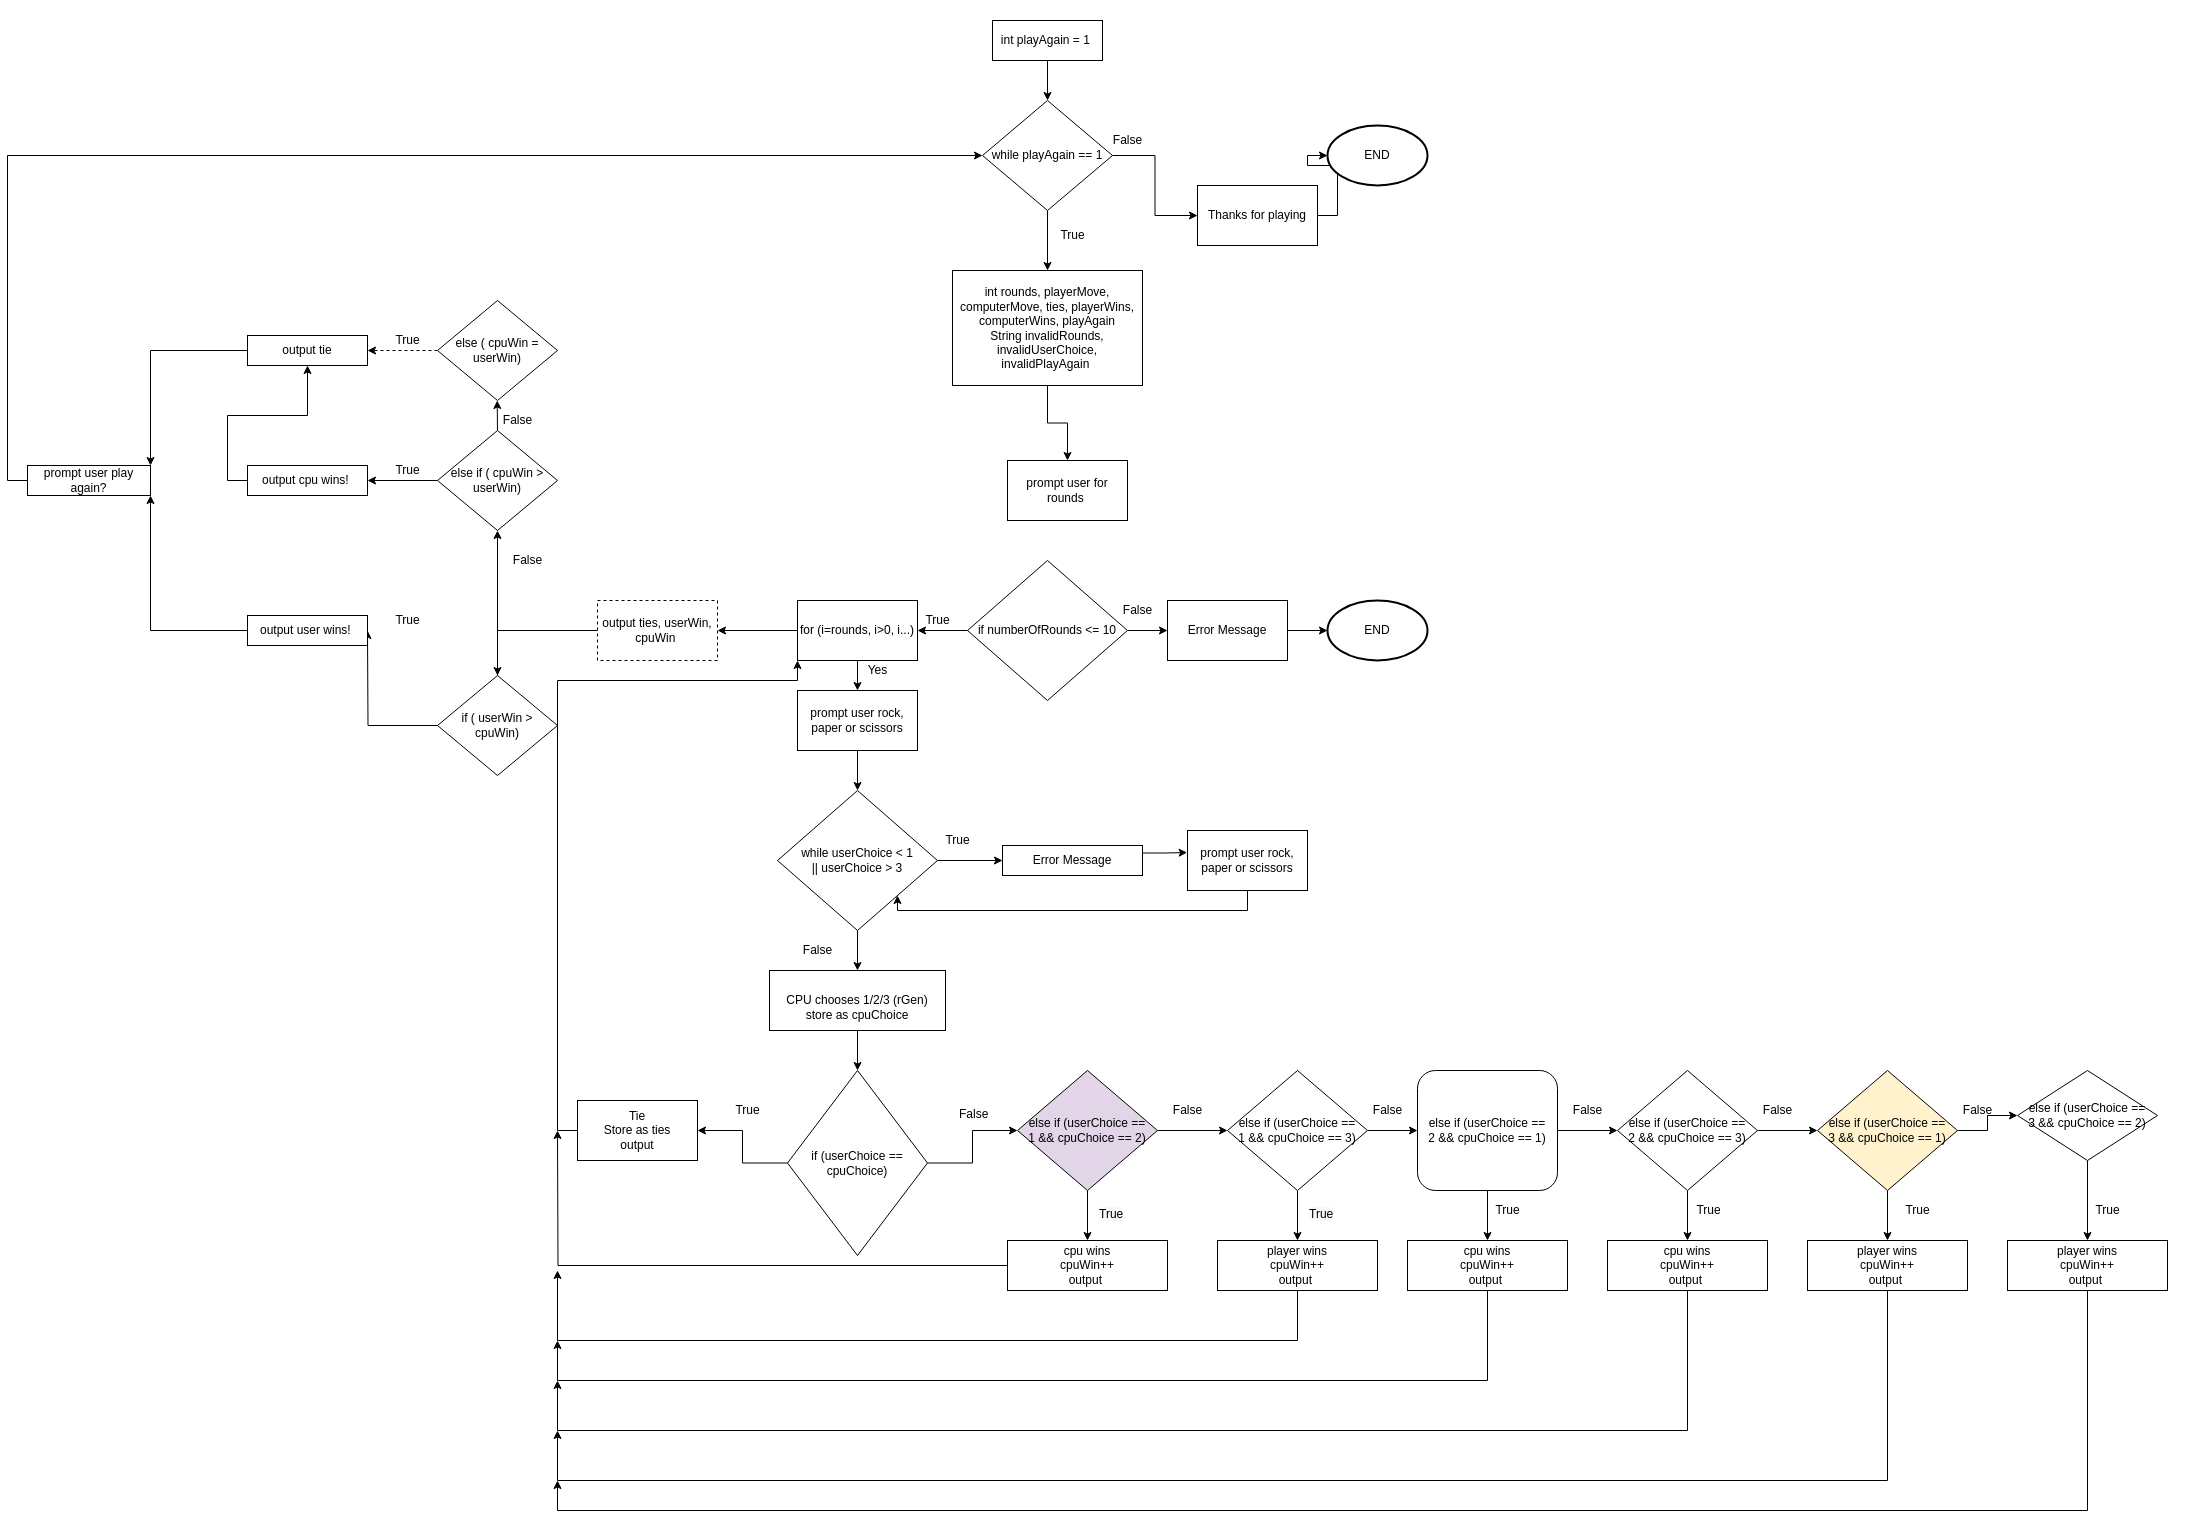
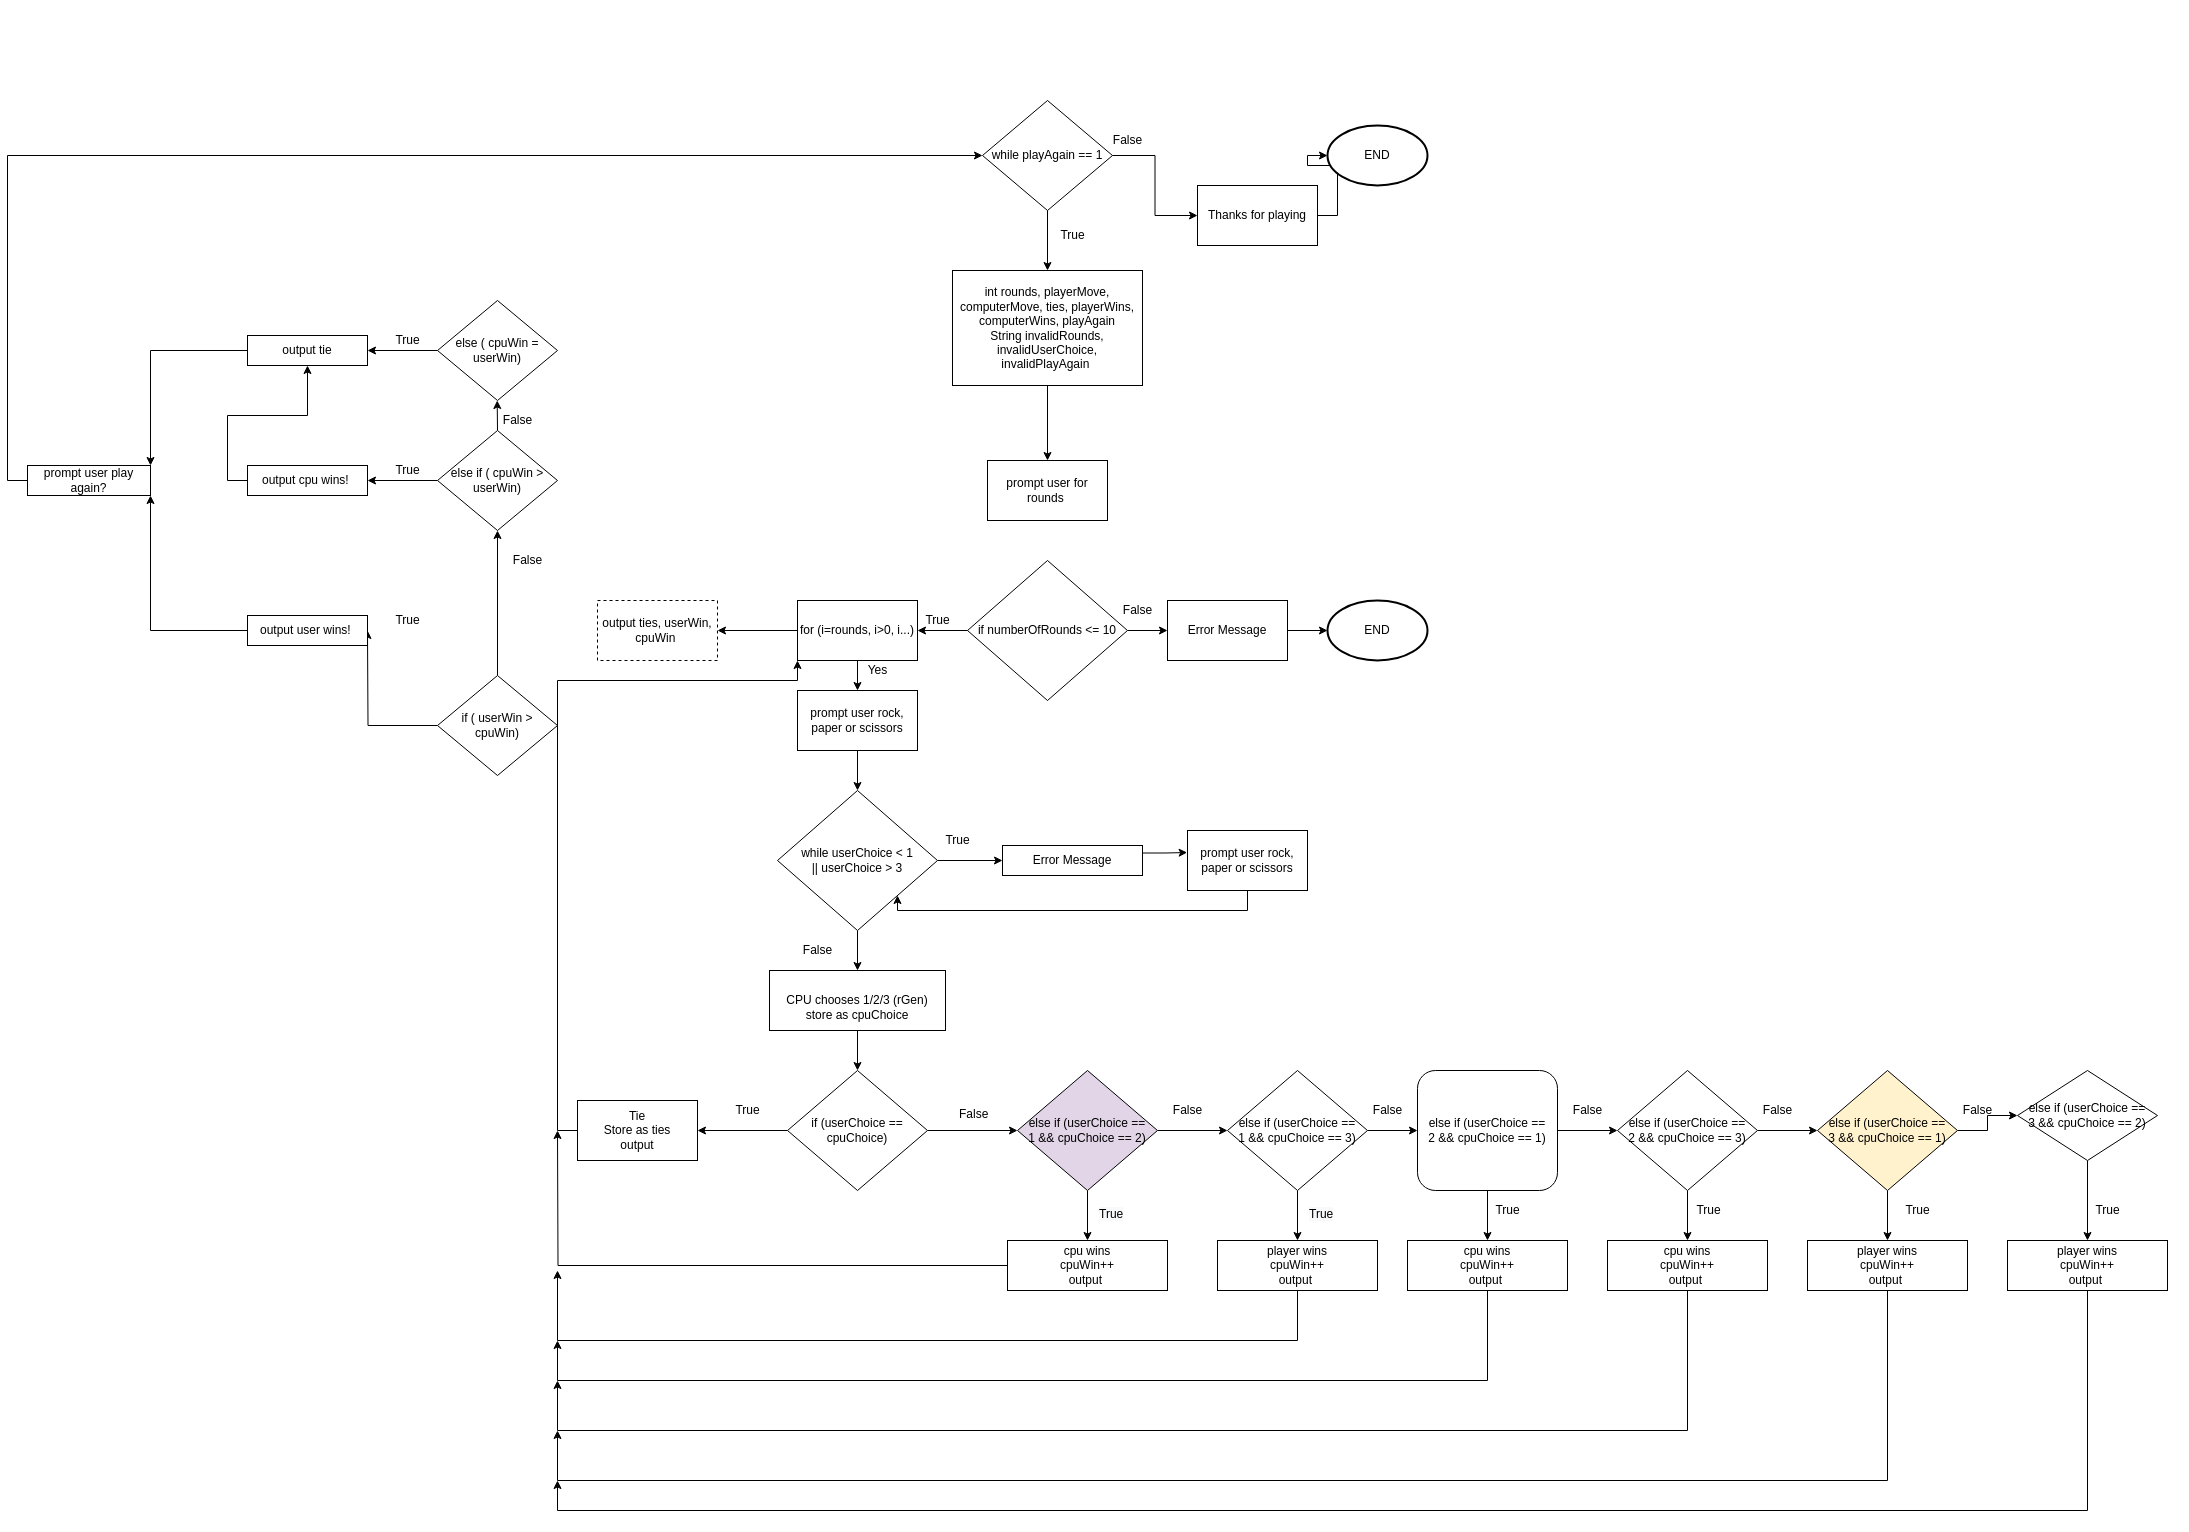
(1048, 41) -> none
(1048, 77) -> none
(406, 351) -> (406, 351)
(1068, 491) -> (1048, 491)
(549, 631) -> none
(858, 1163) -> (858, 1131)
